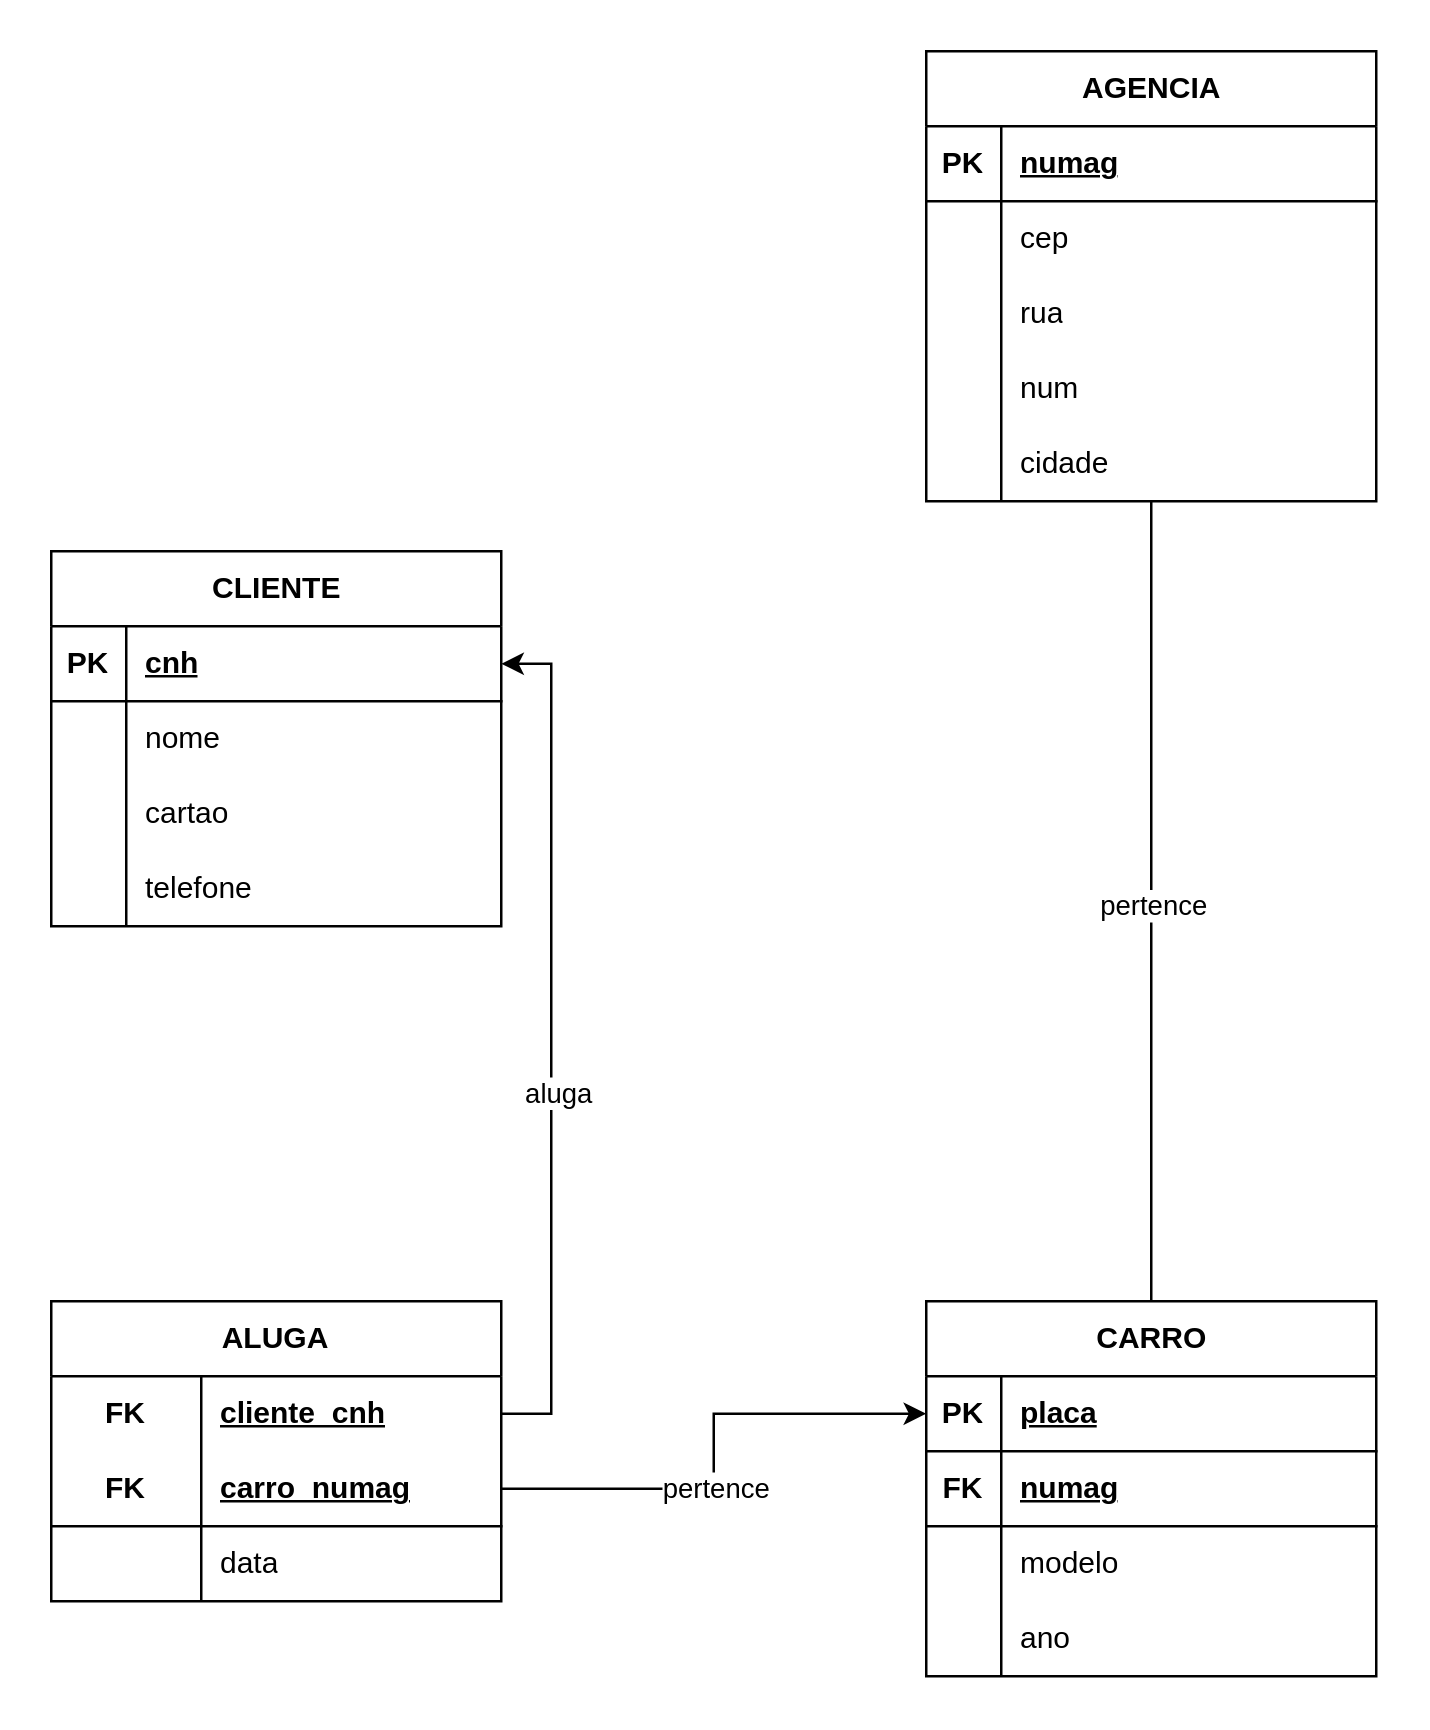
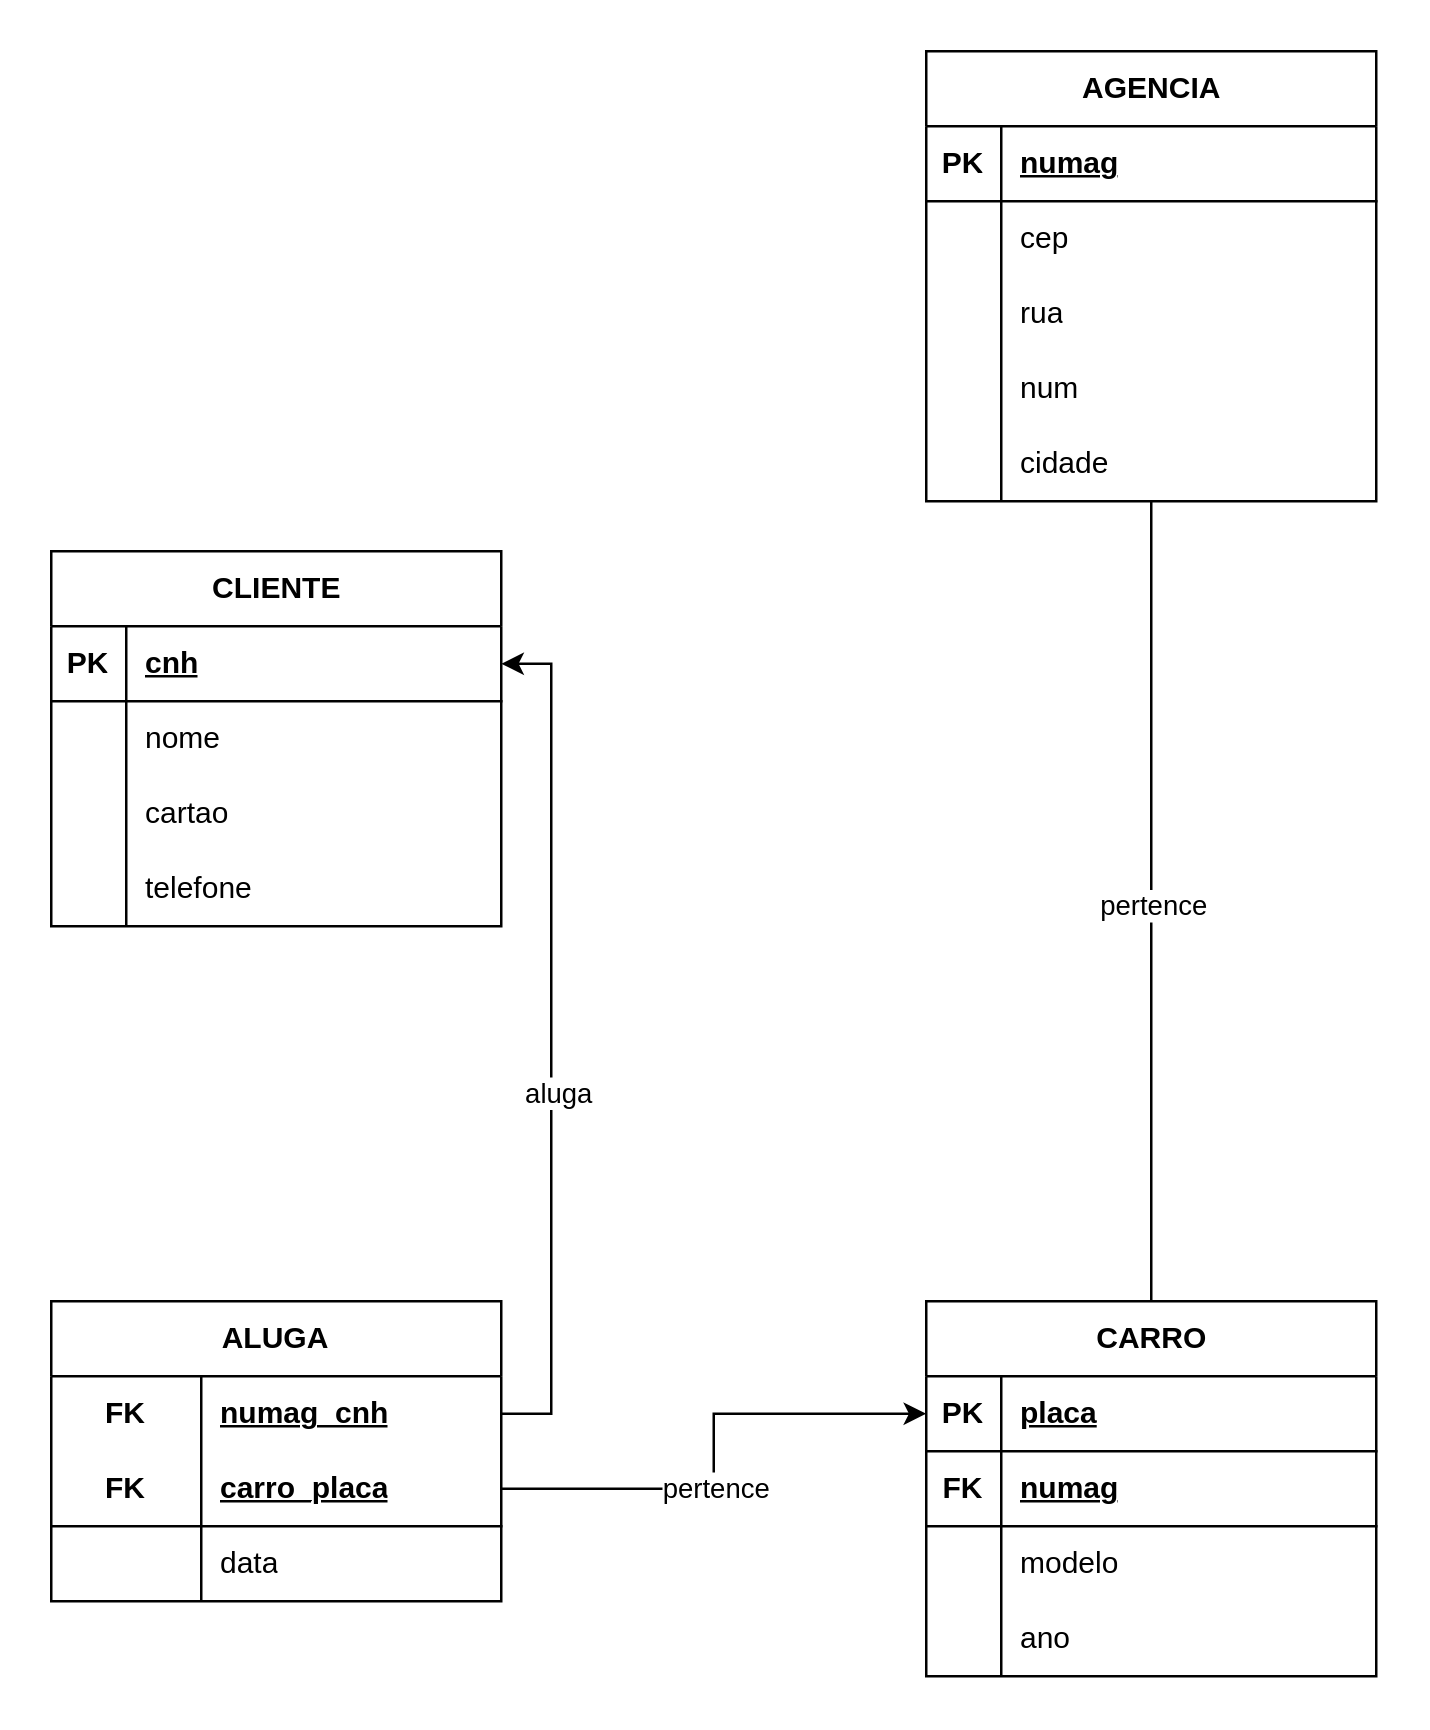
(306, 1414) -> (297, 1414)
(314, 1489) -> (310, 1489)
